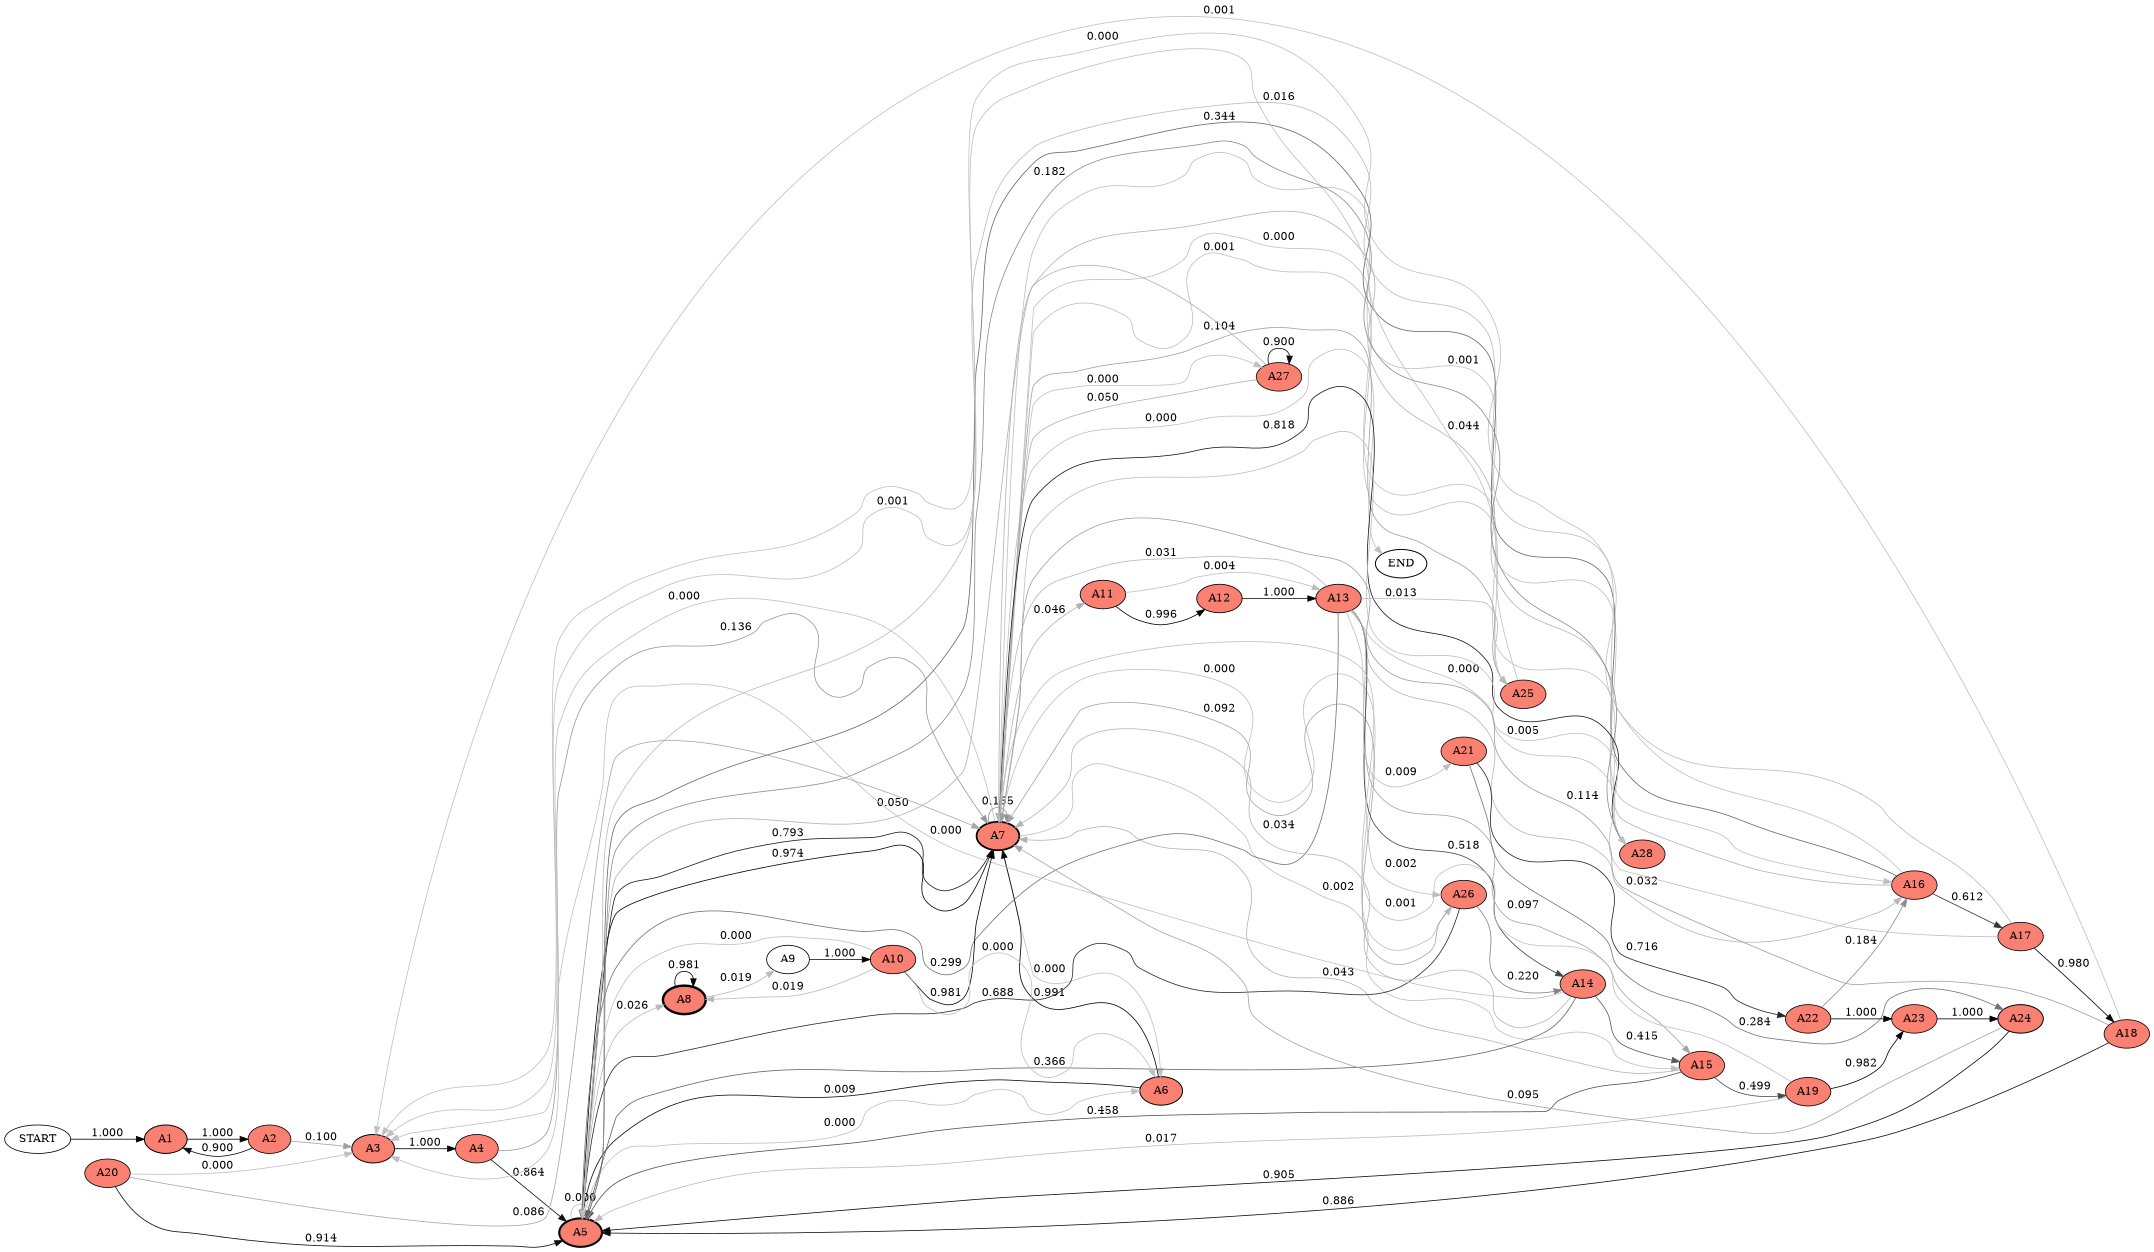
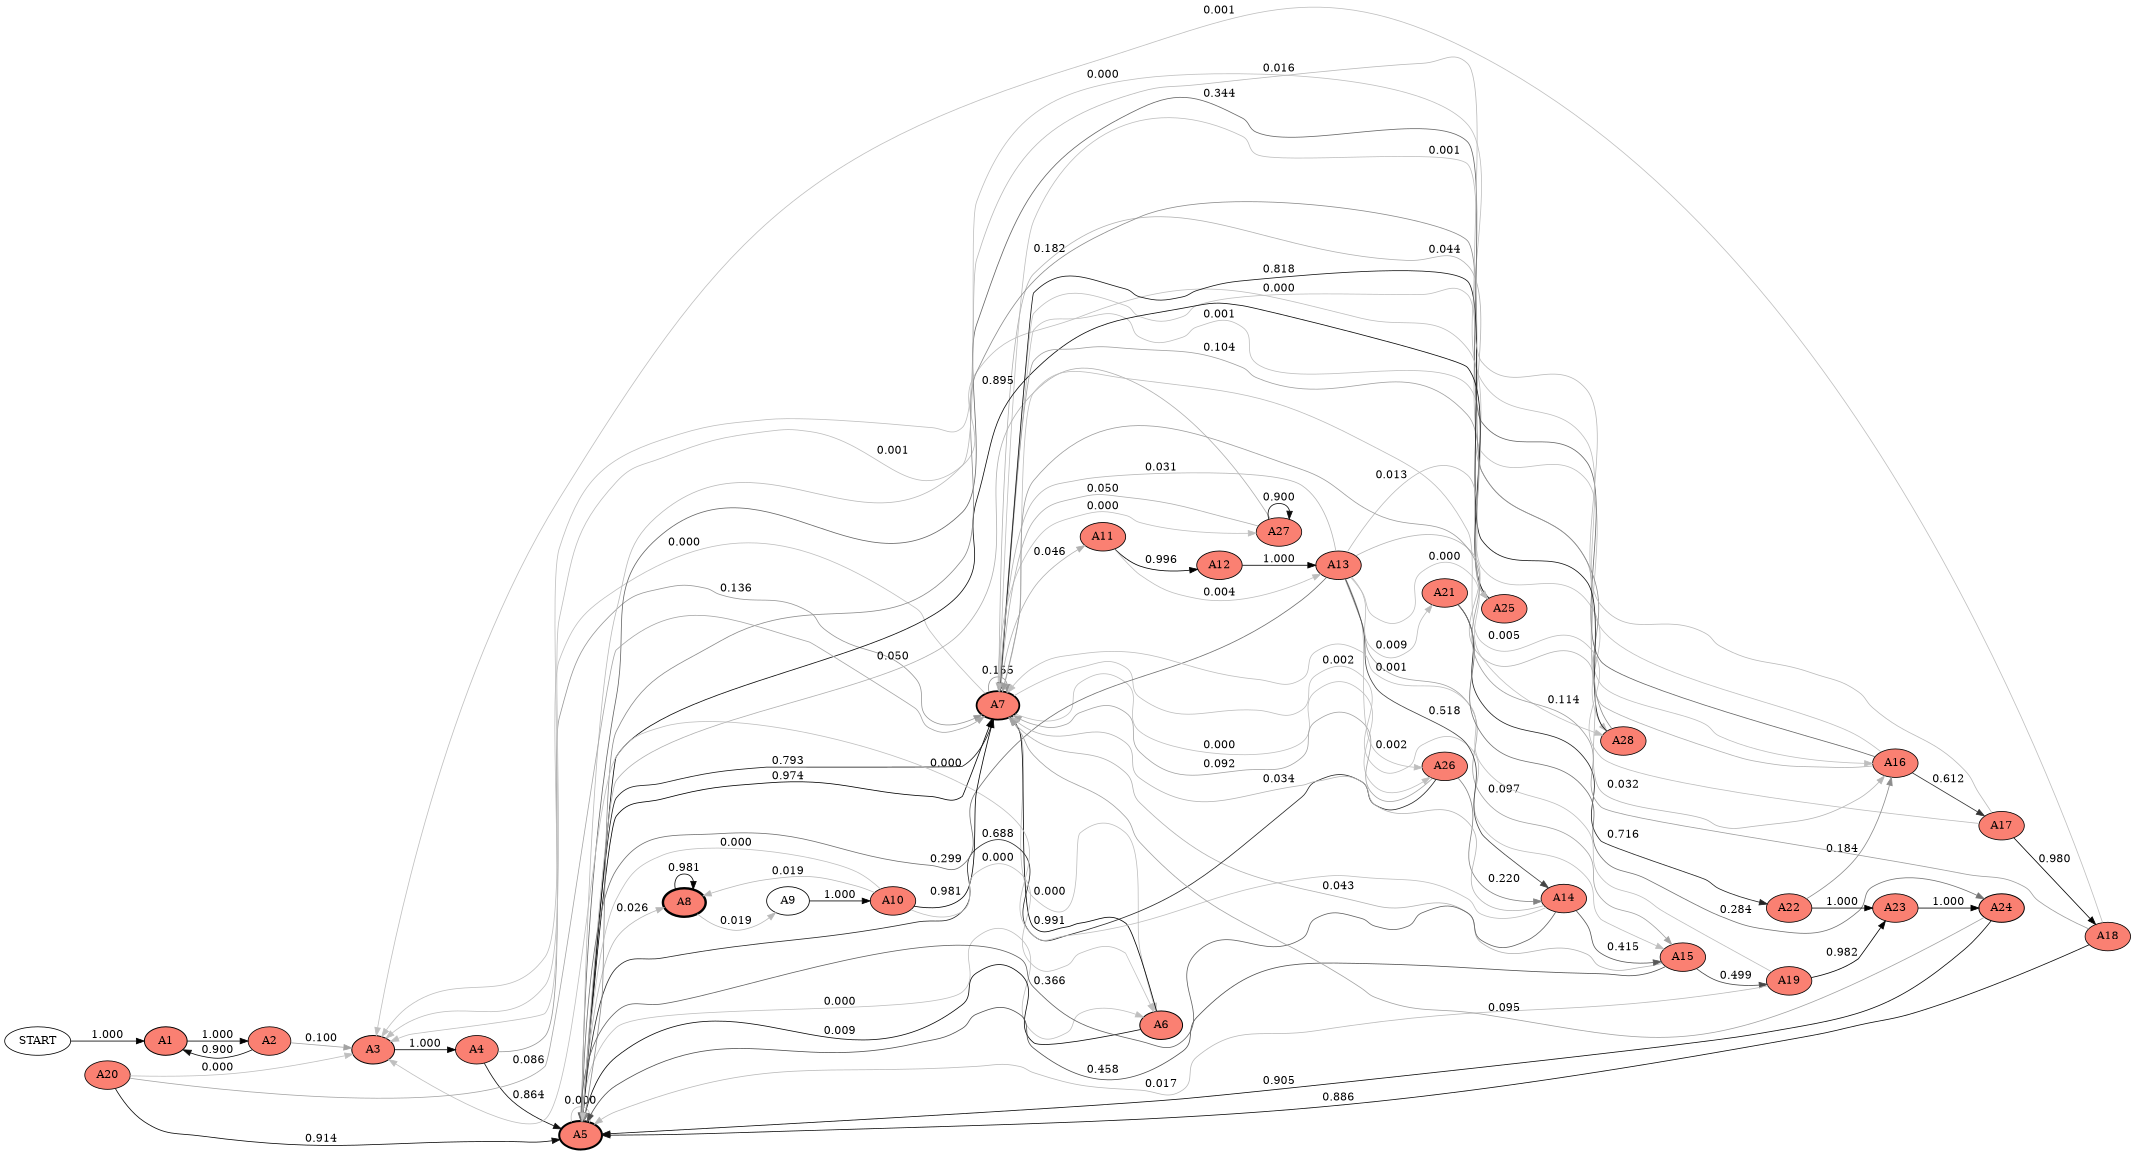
none -> (987, 460)
(1401, 564) -> none
